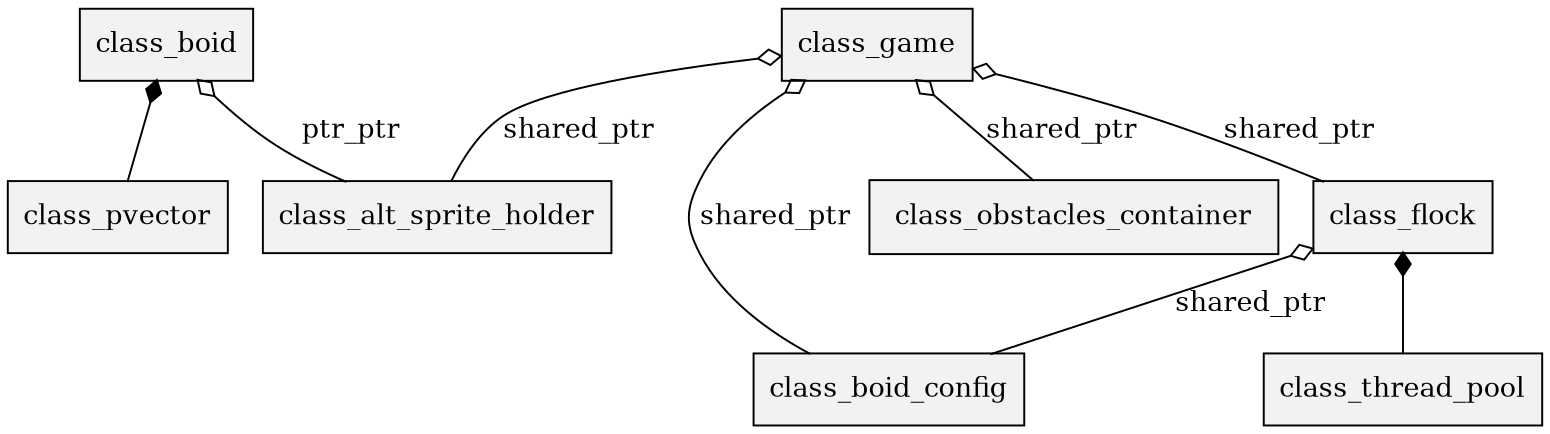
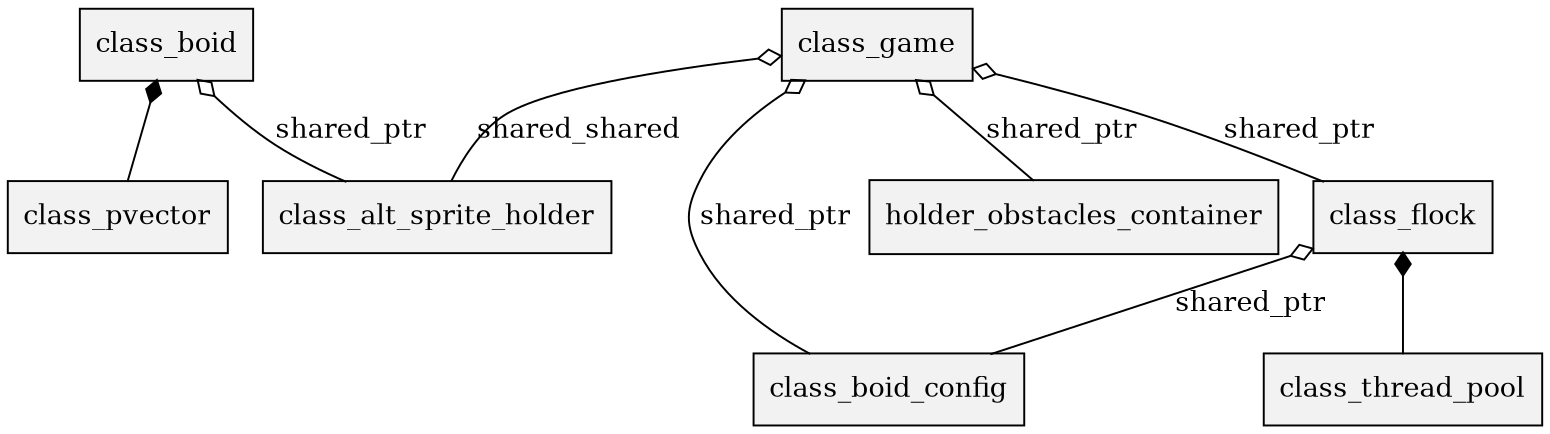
(351, 130) -> (351, 130)
(579, 130) -> (579, 130)
(1074, 217) -> (1074, 217)
